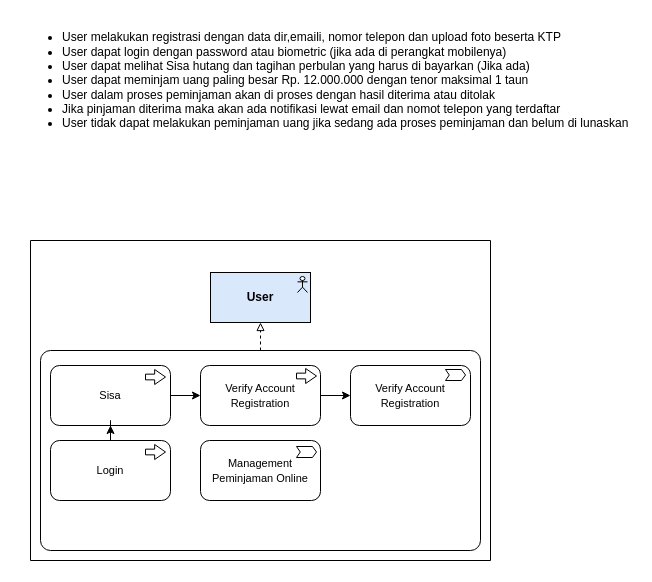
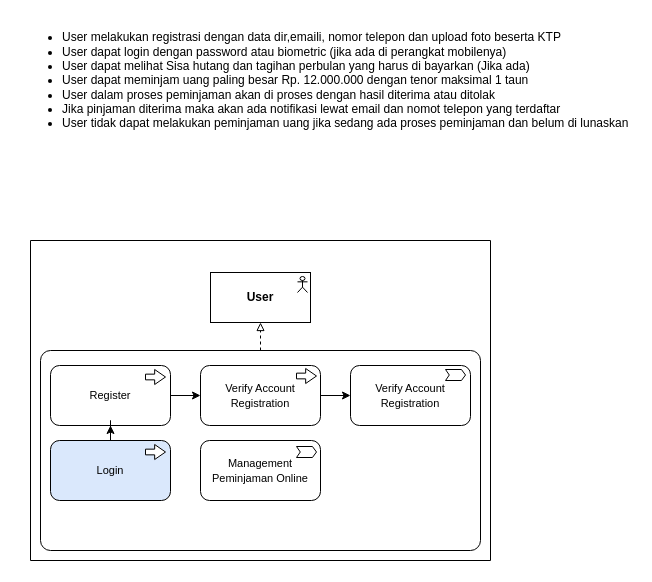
(261, 298) -> (261, 298)
(111, 396) -> (111, 396)
(111, 471) -> (111, 471)
